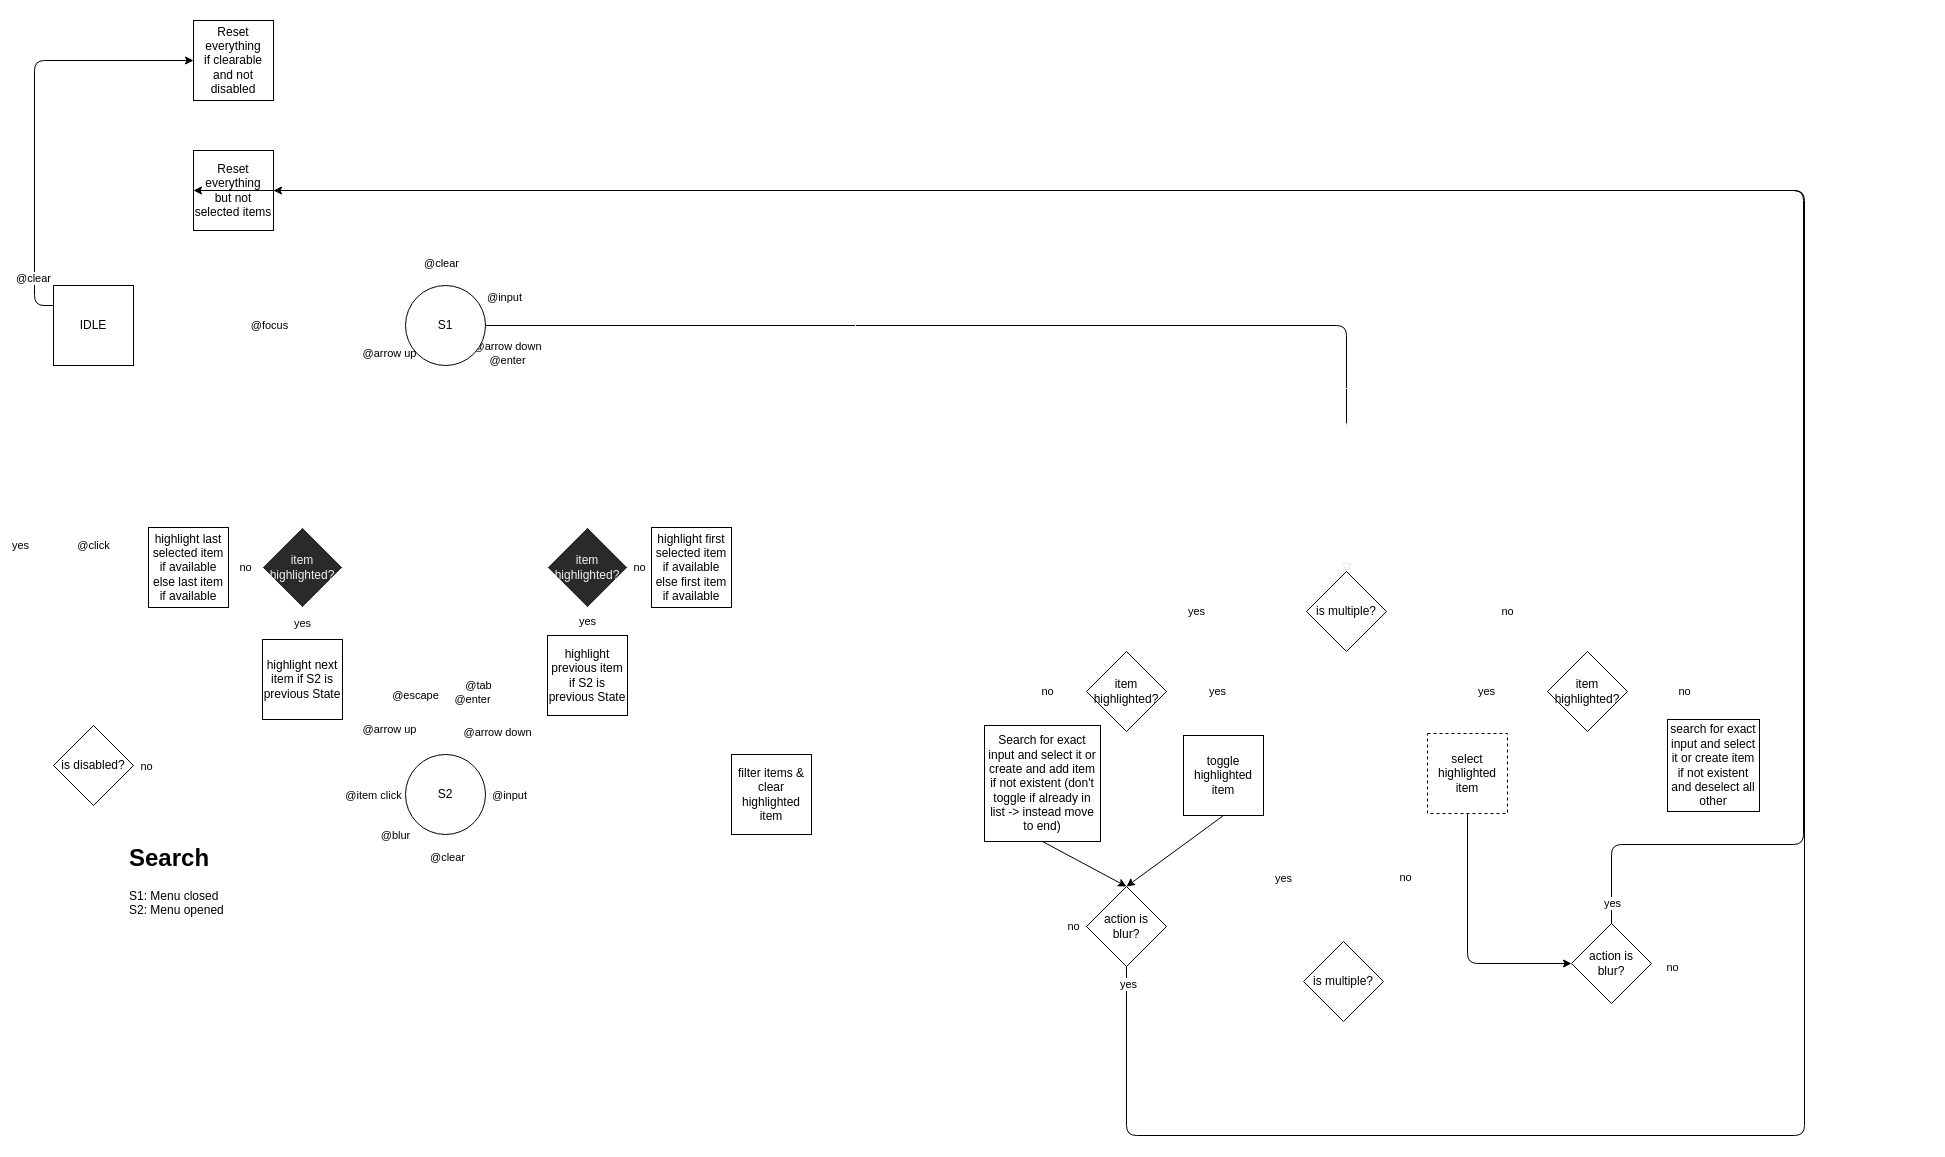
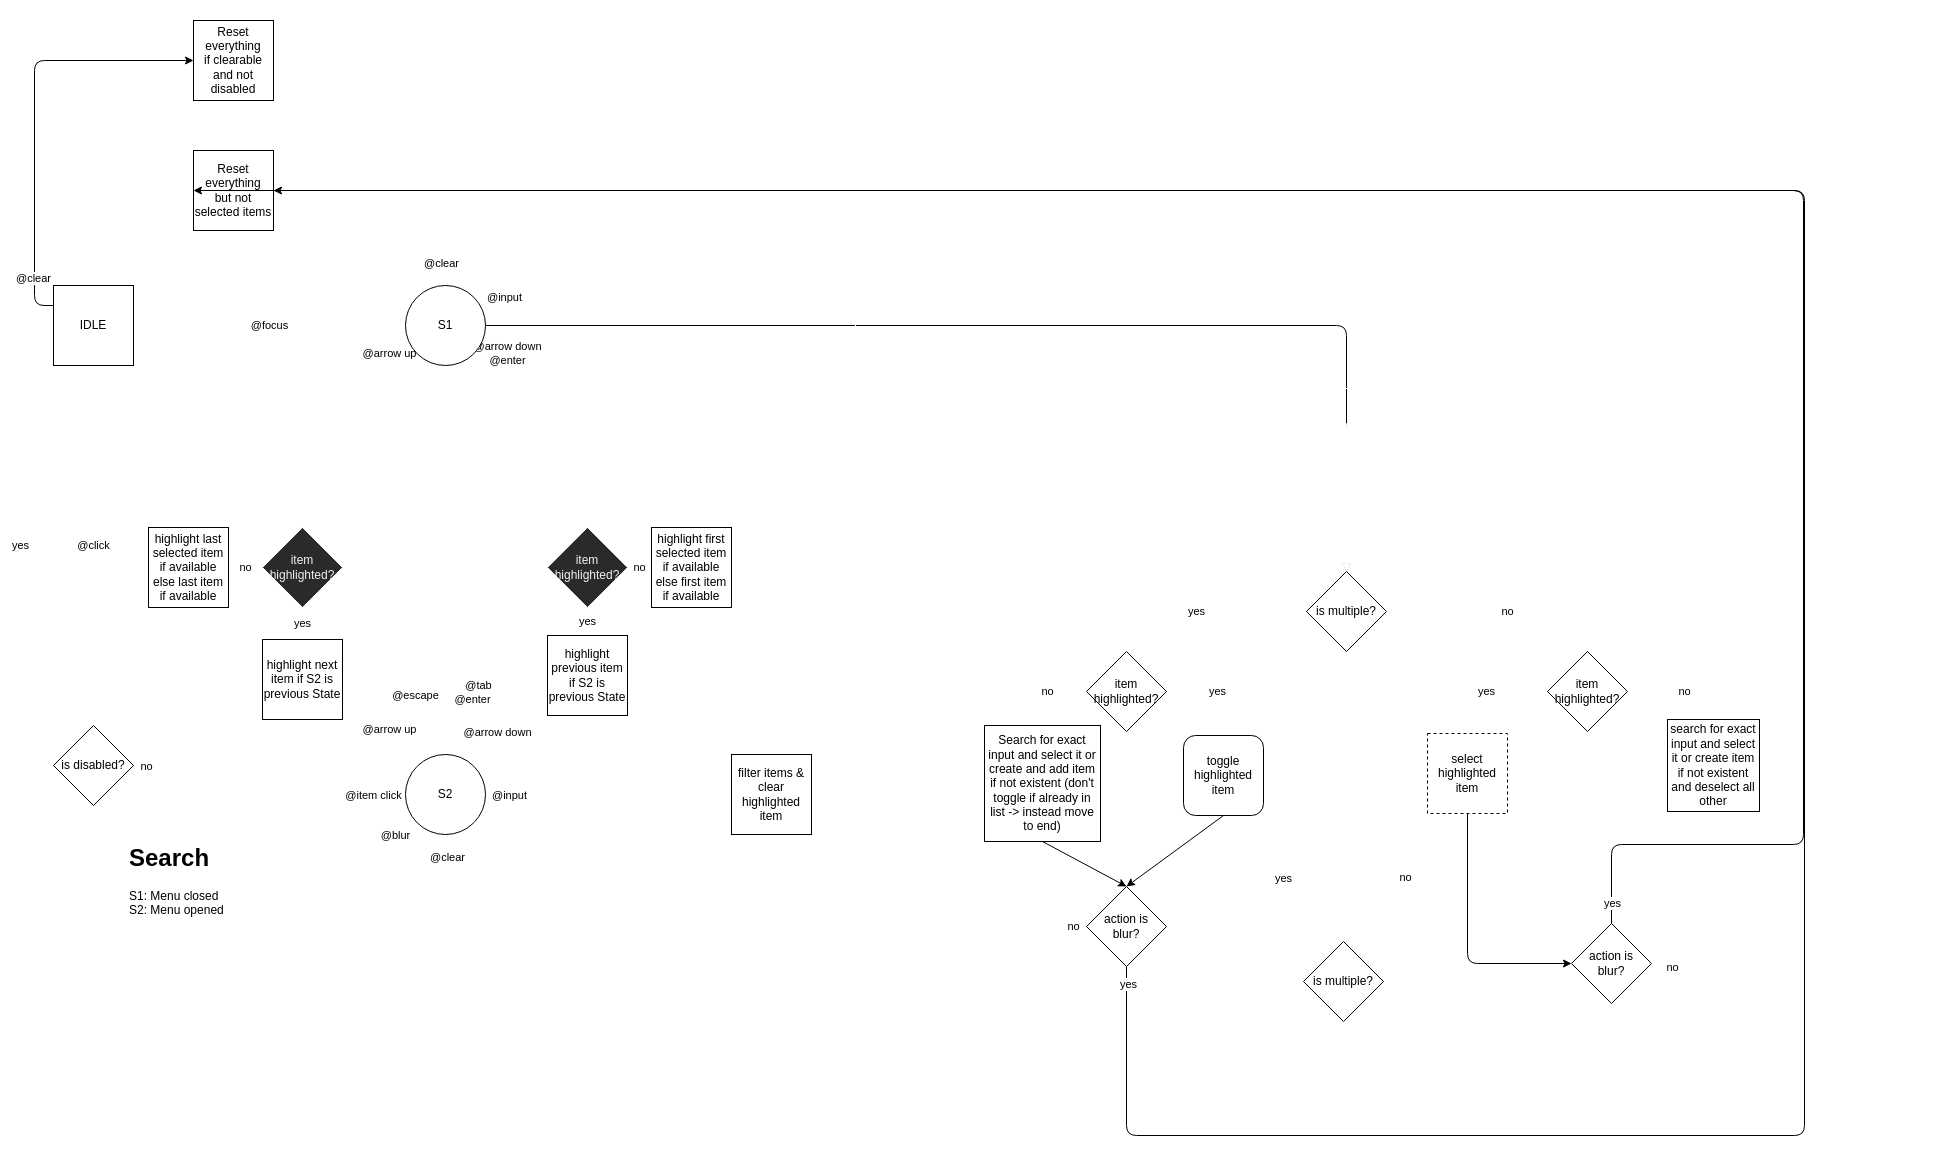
(1224, 776) -> (1224, 776)
